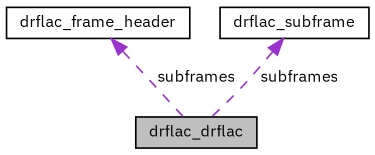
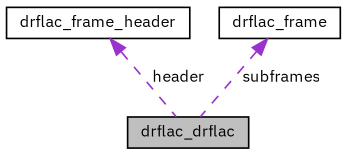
(294, 23) -> (280, 23)
(195, 78) -> (177, 78)
